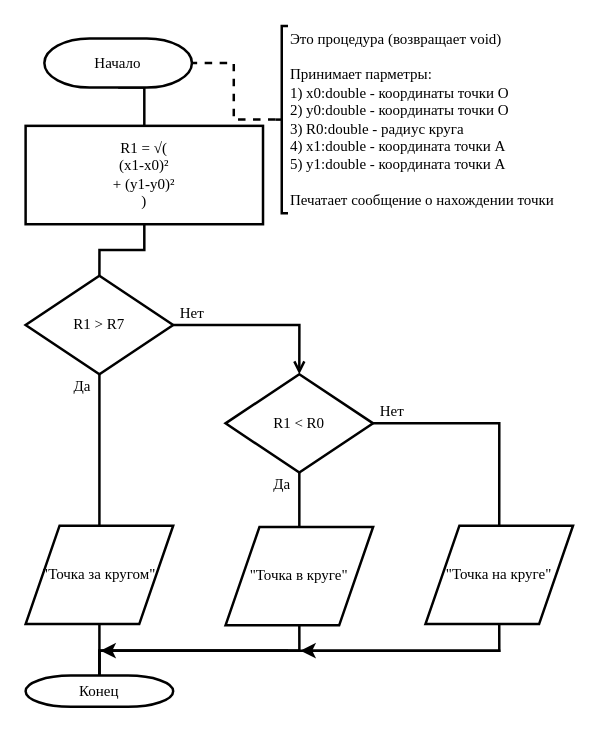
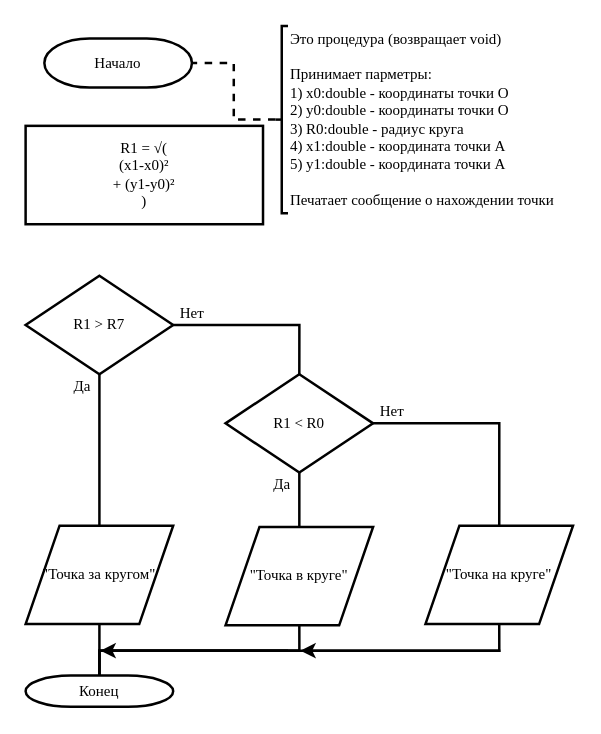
(144, 104) -> none
(122, 250) -> none
(299, 365) -> (299, 367)
